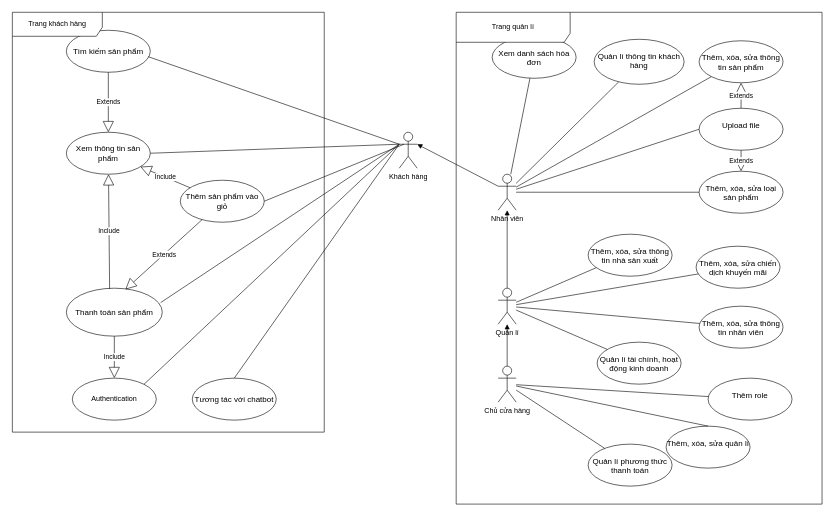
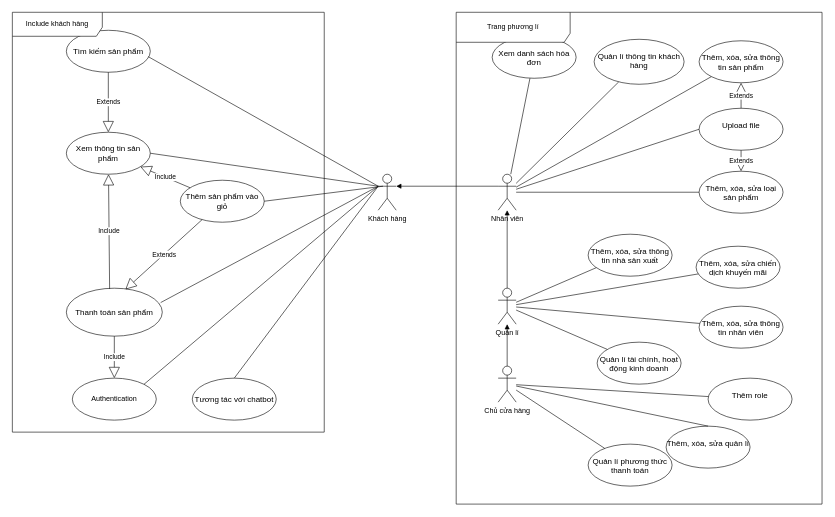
(57, 24) -> (57, 24)
(513, 27) -> (513, 27)
(408, 150) -> (387, 192)
